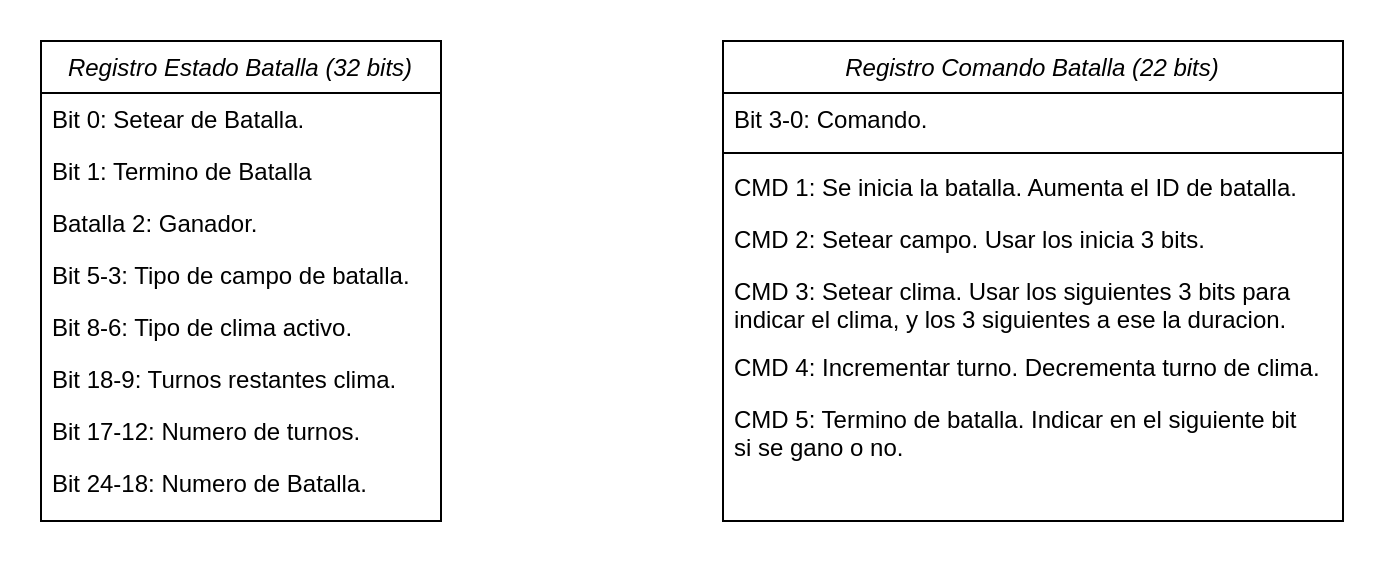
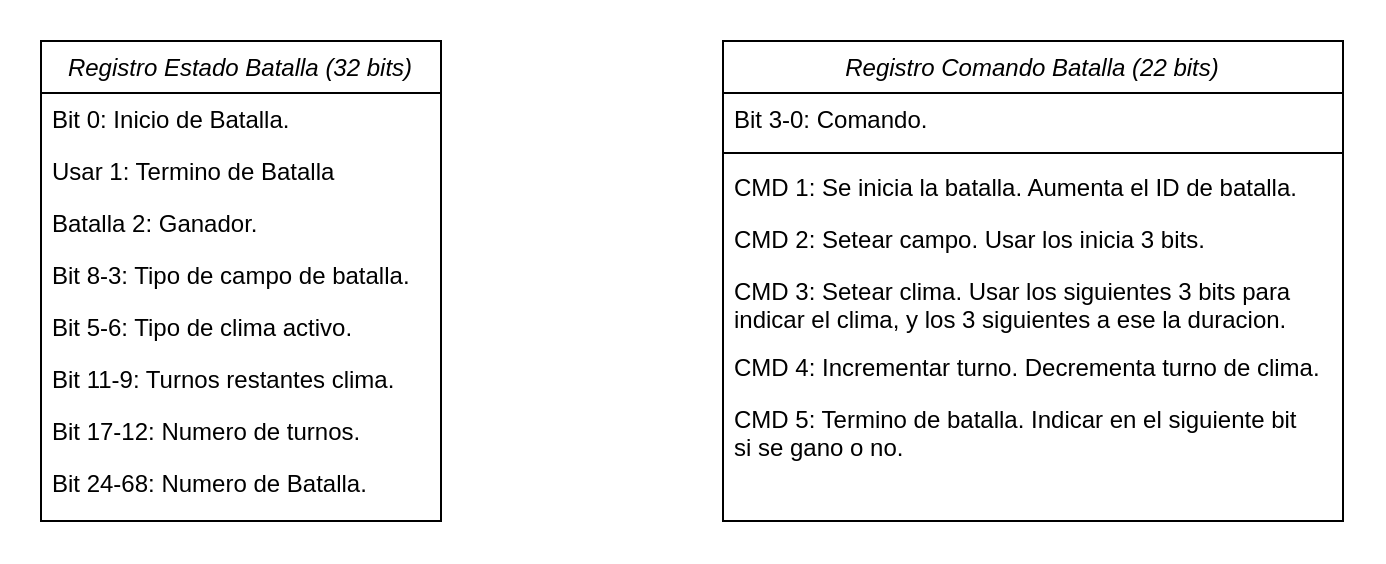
(192, 120) -> (186, 120)
(192, 172) -> (202, 172)
(243, 276) -> (243, 276)
(216, 328) -> (216, 328)
(246, 380) -> (246, 380)
(219, 484) -> (219, 484)
